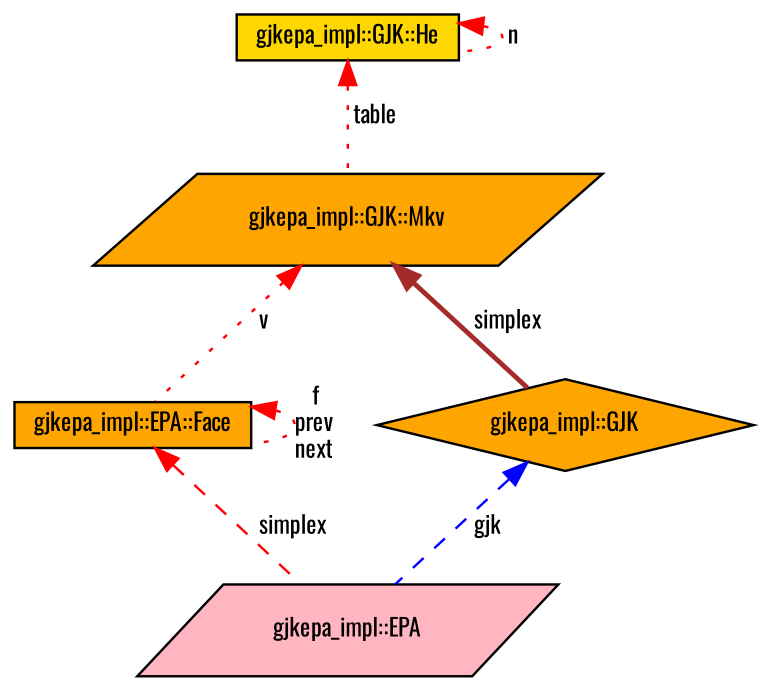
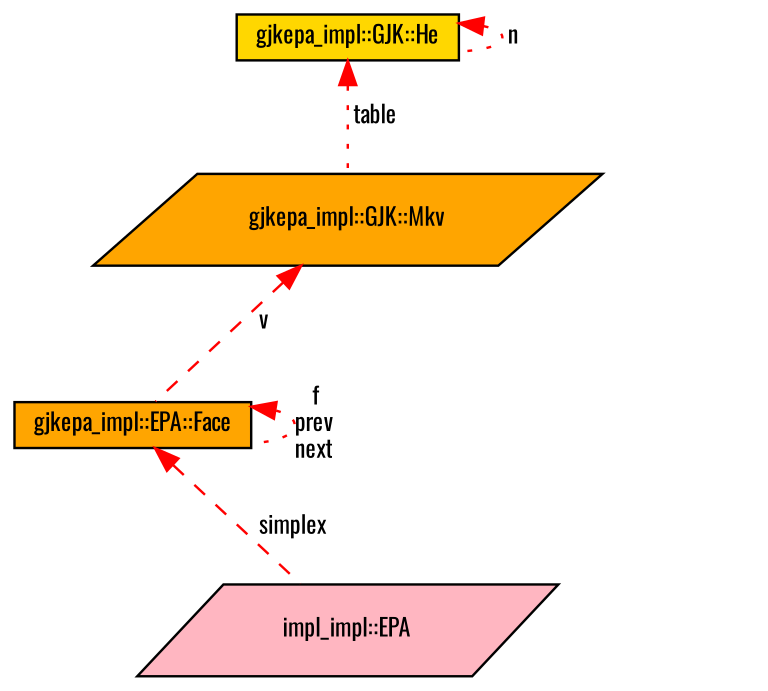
(220, 342) -> (220, 342)
(565, 425) -> none
(348, 630) -> (348, 630)
